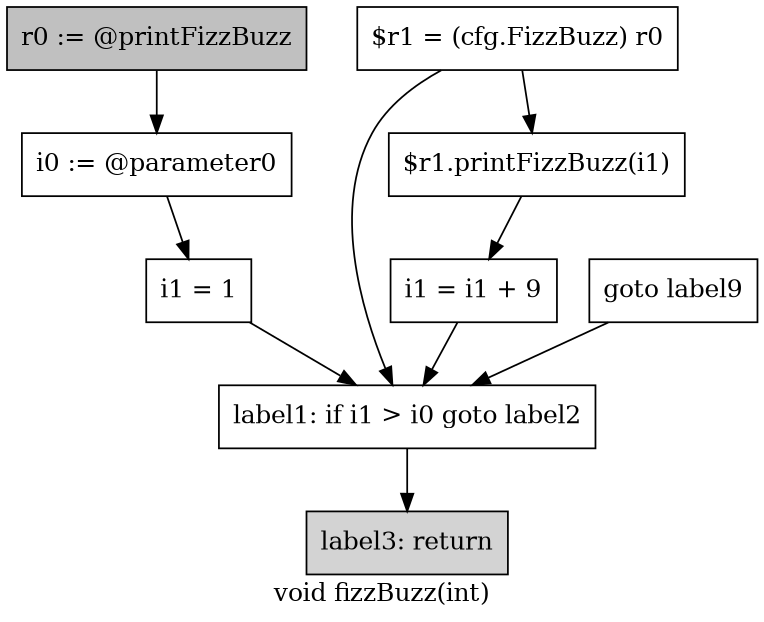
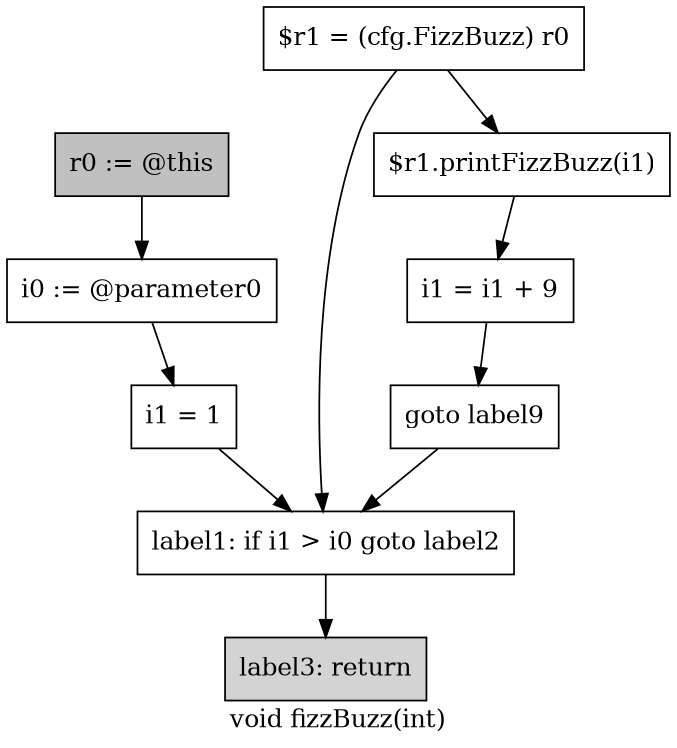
(157, 39) -> (142, 165)
(445, 346) -> (484, 345)
